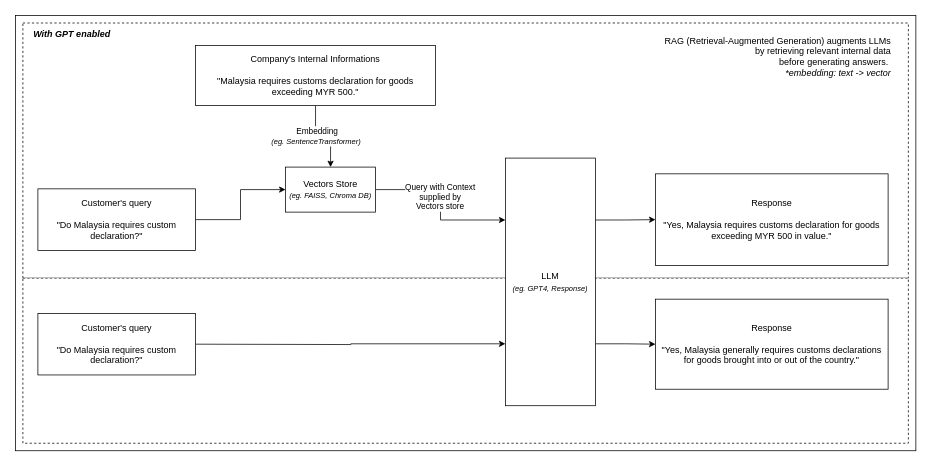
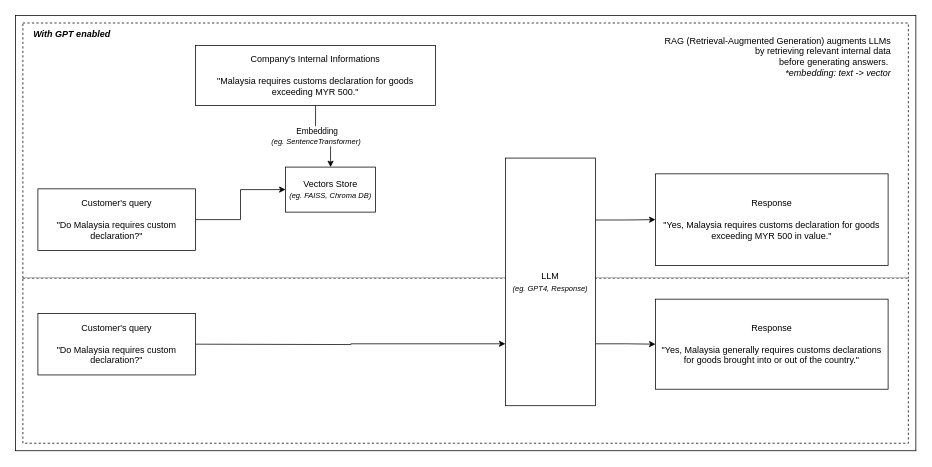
(424, 189) -> none
